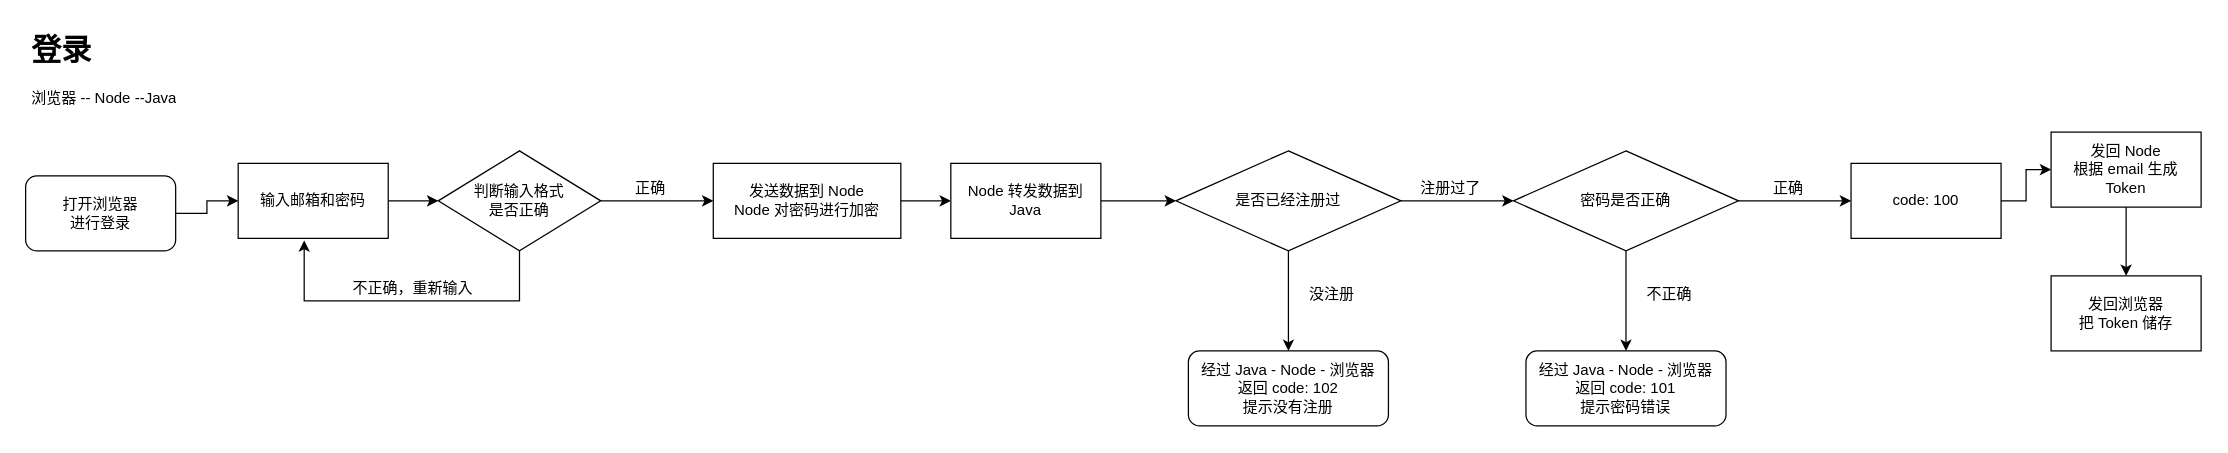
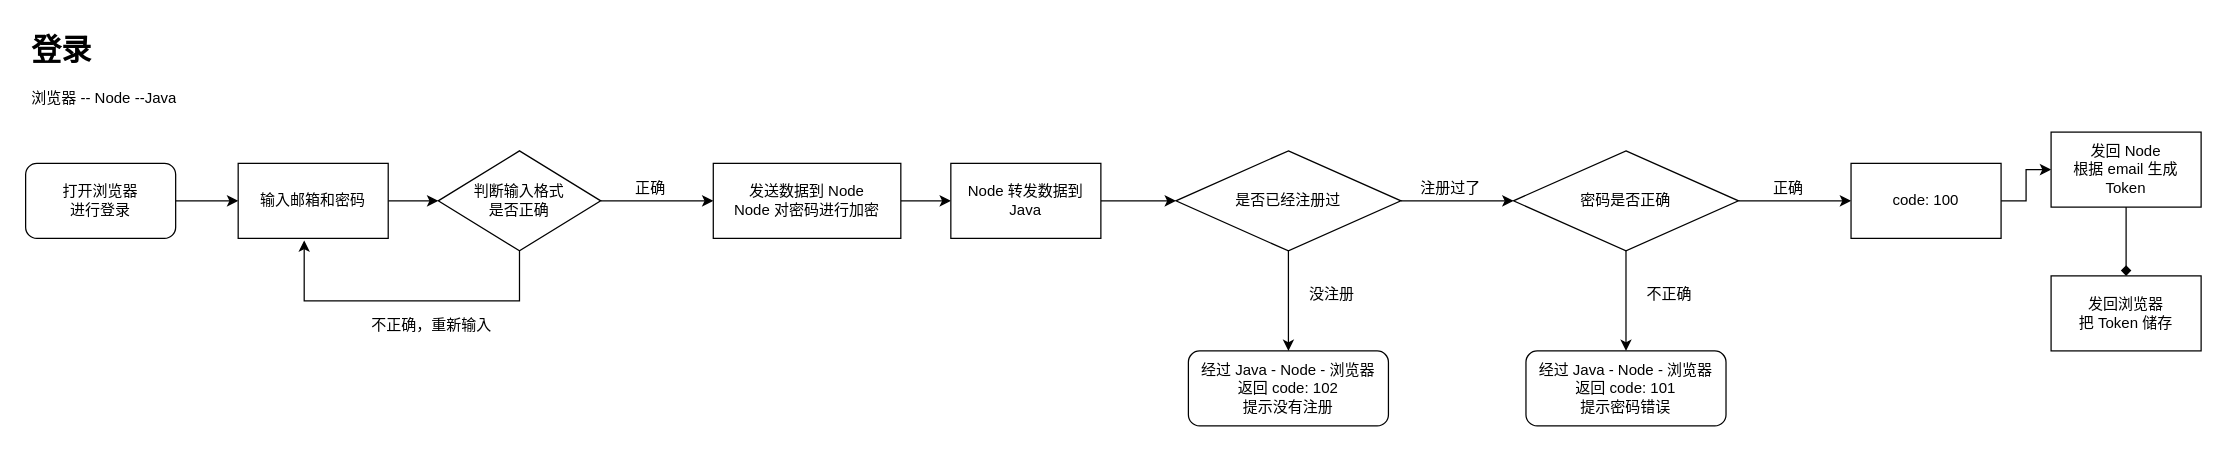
(101, 213) -> (101, 201)
(2126, 266) -> (2126, 265)
(413, 288) -> (432, 326)
